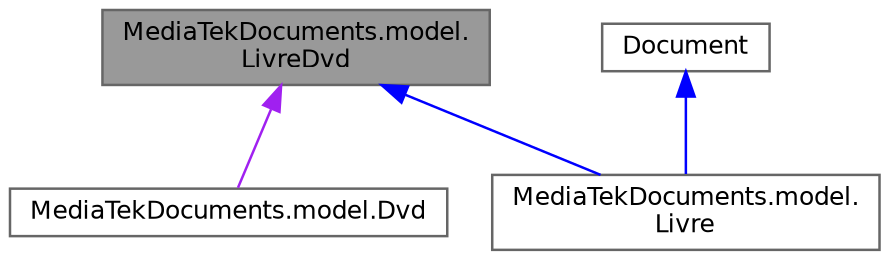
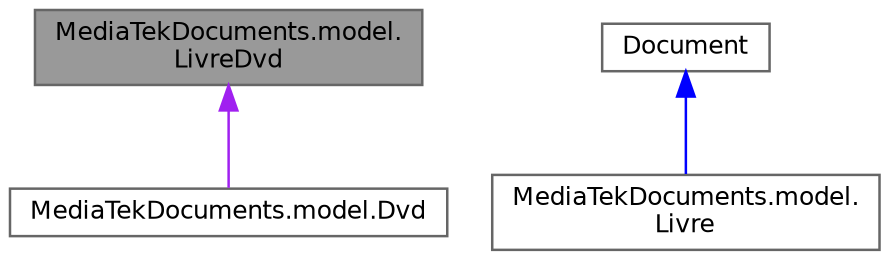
(503, 135) -> none
